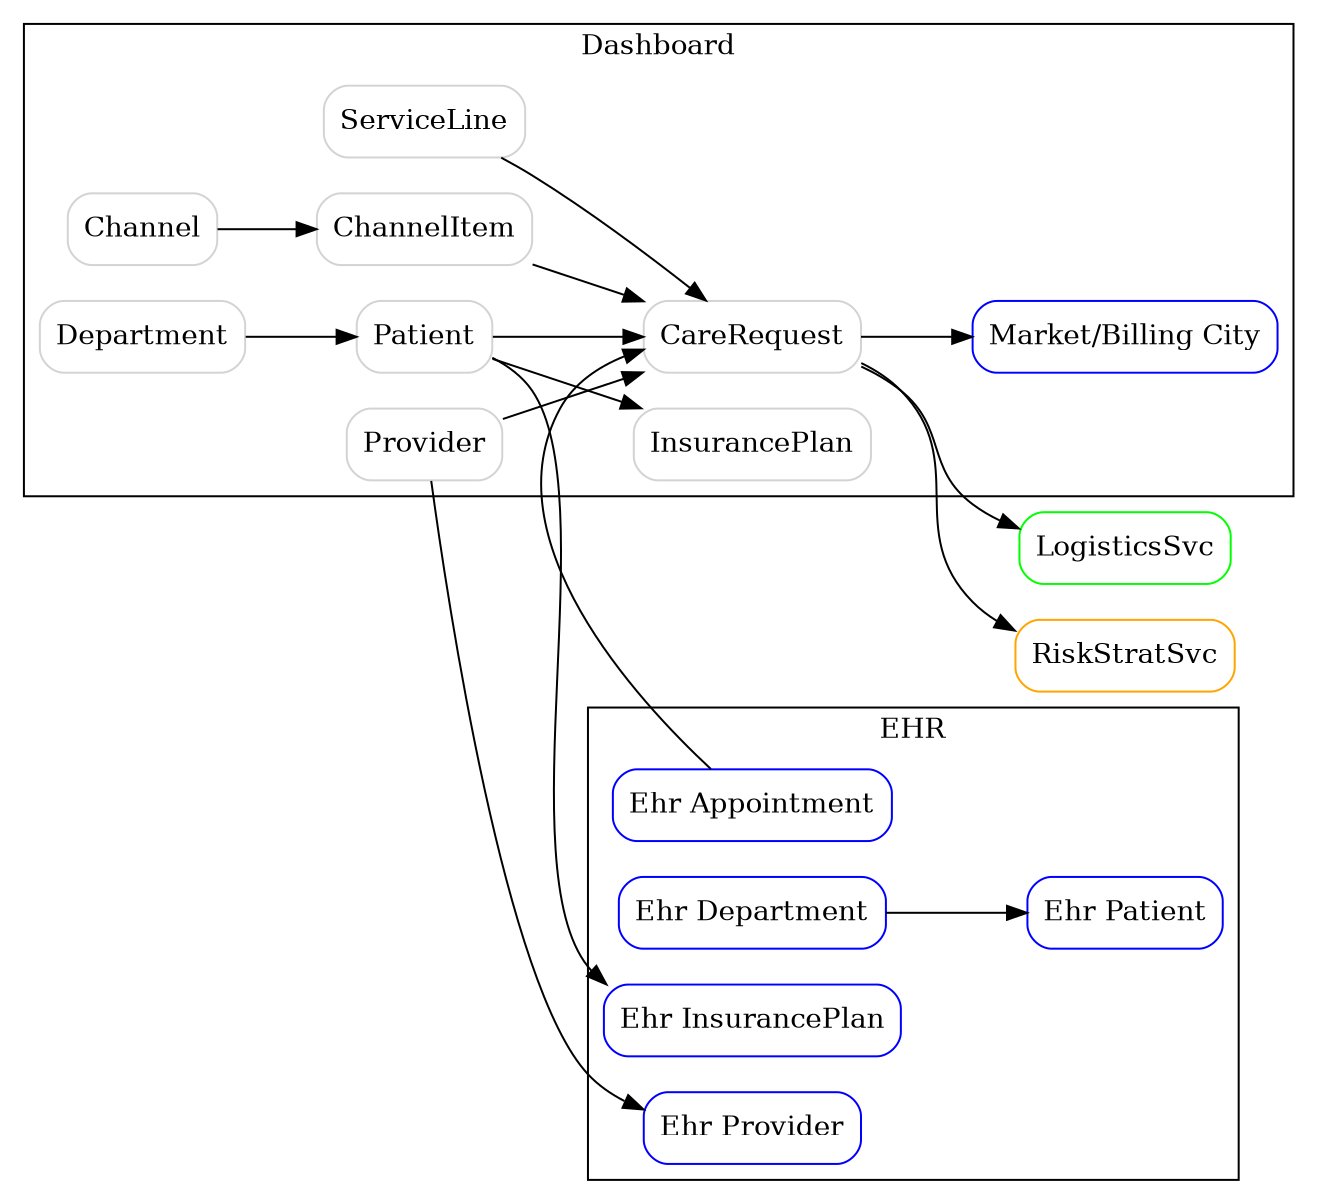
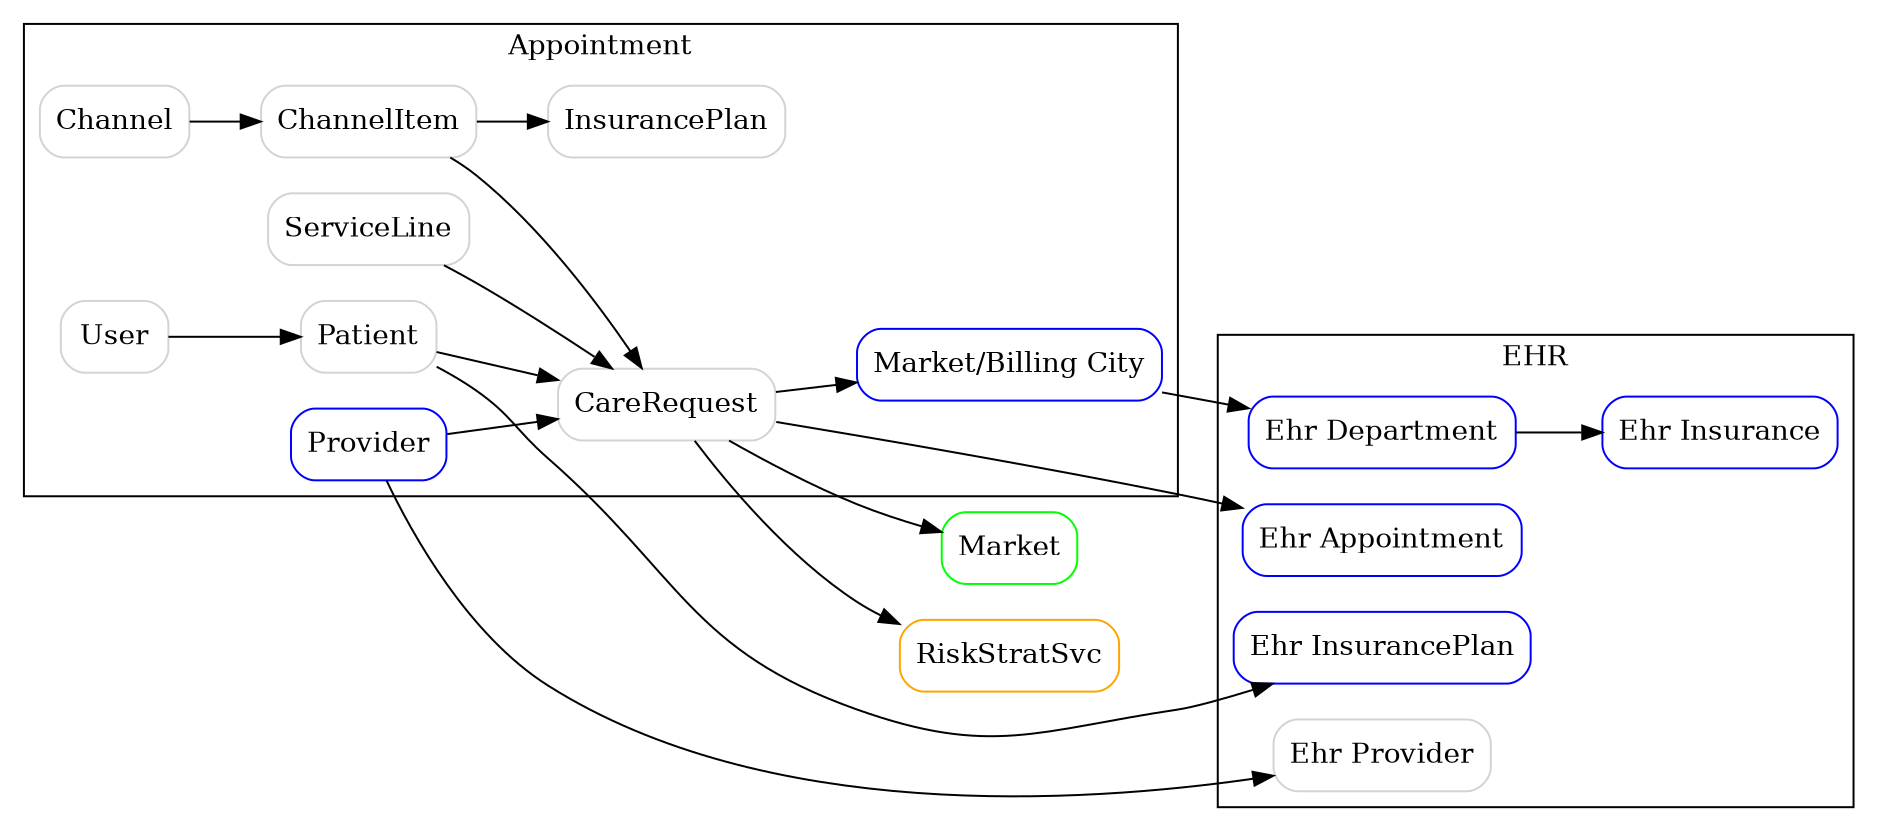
(659, 47) -> (601, 47)
(143, 337) -> (115, 337)
(557, 380) -> (502, 122)
none -> (1195, 399)
(425, 444) -> (369, 444)
(1125, 548) -> (1009, 548)
(577, 604) -> (1000, 461)
(1125, 913) -> (1720, 432)
(752, 1128) -> (1382, 755)
